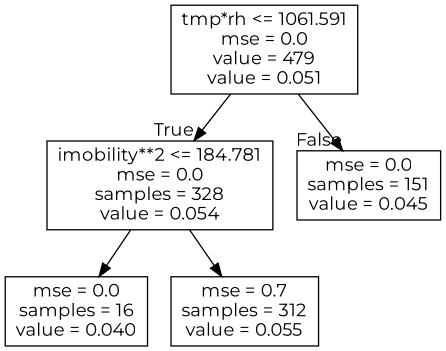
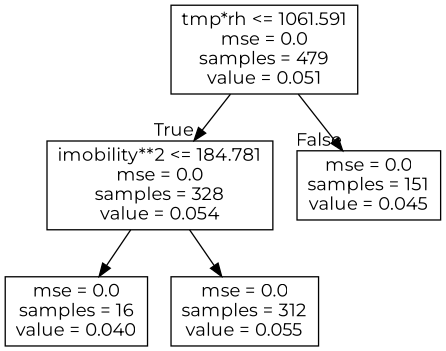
(264, 50) -> (264, 50)
(245, 311) -> (245, 311)
